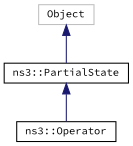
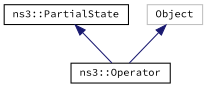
(66, 49) -> (144, 48)
